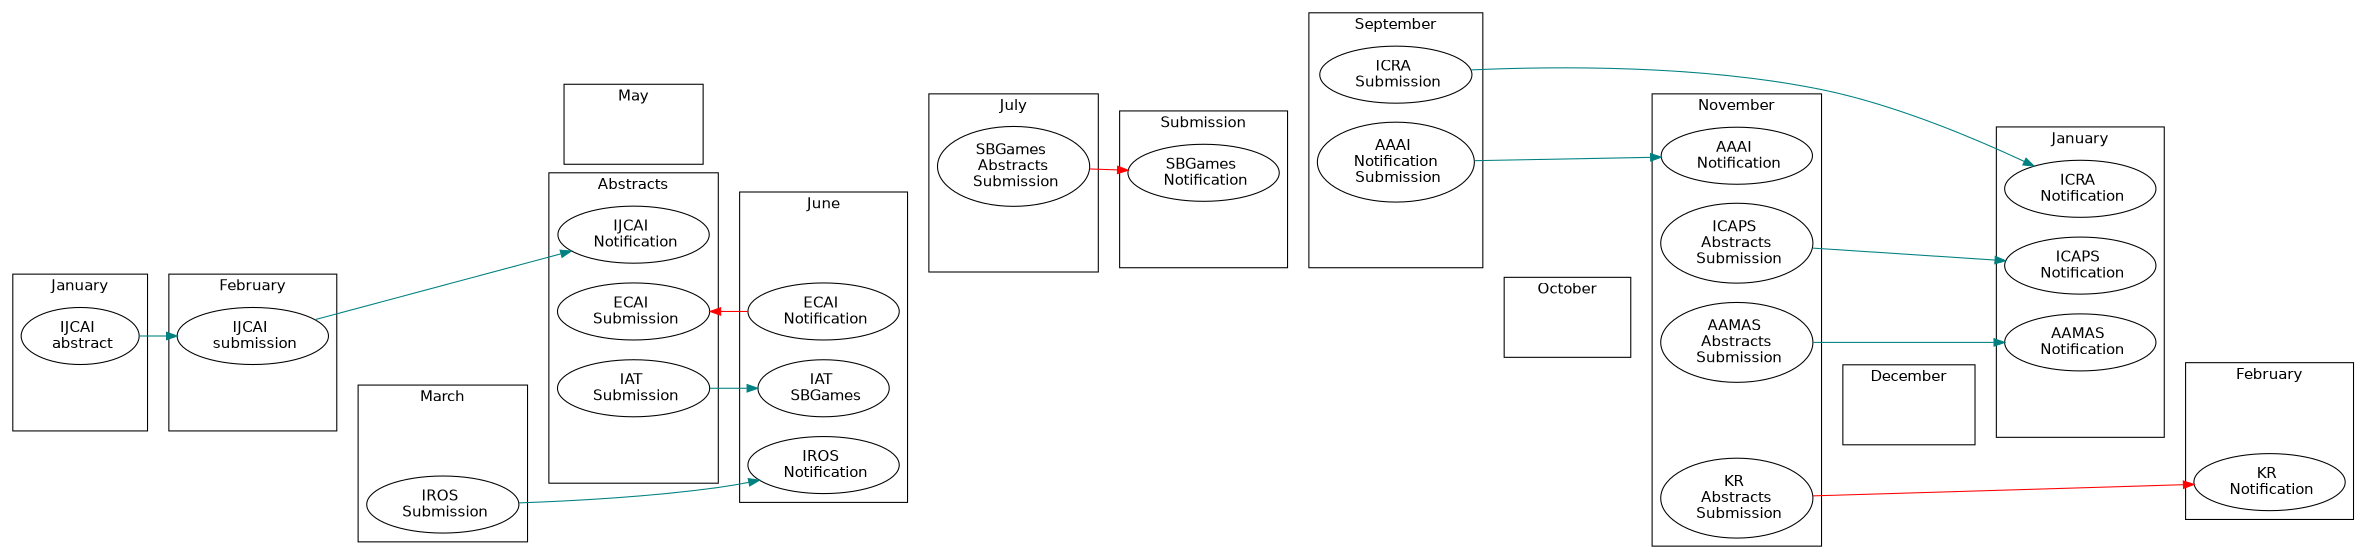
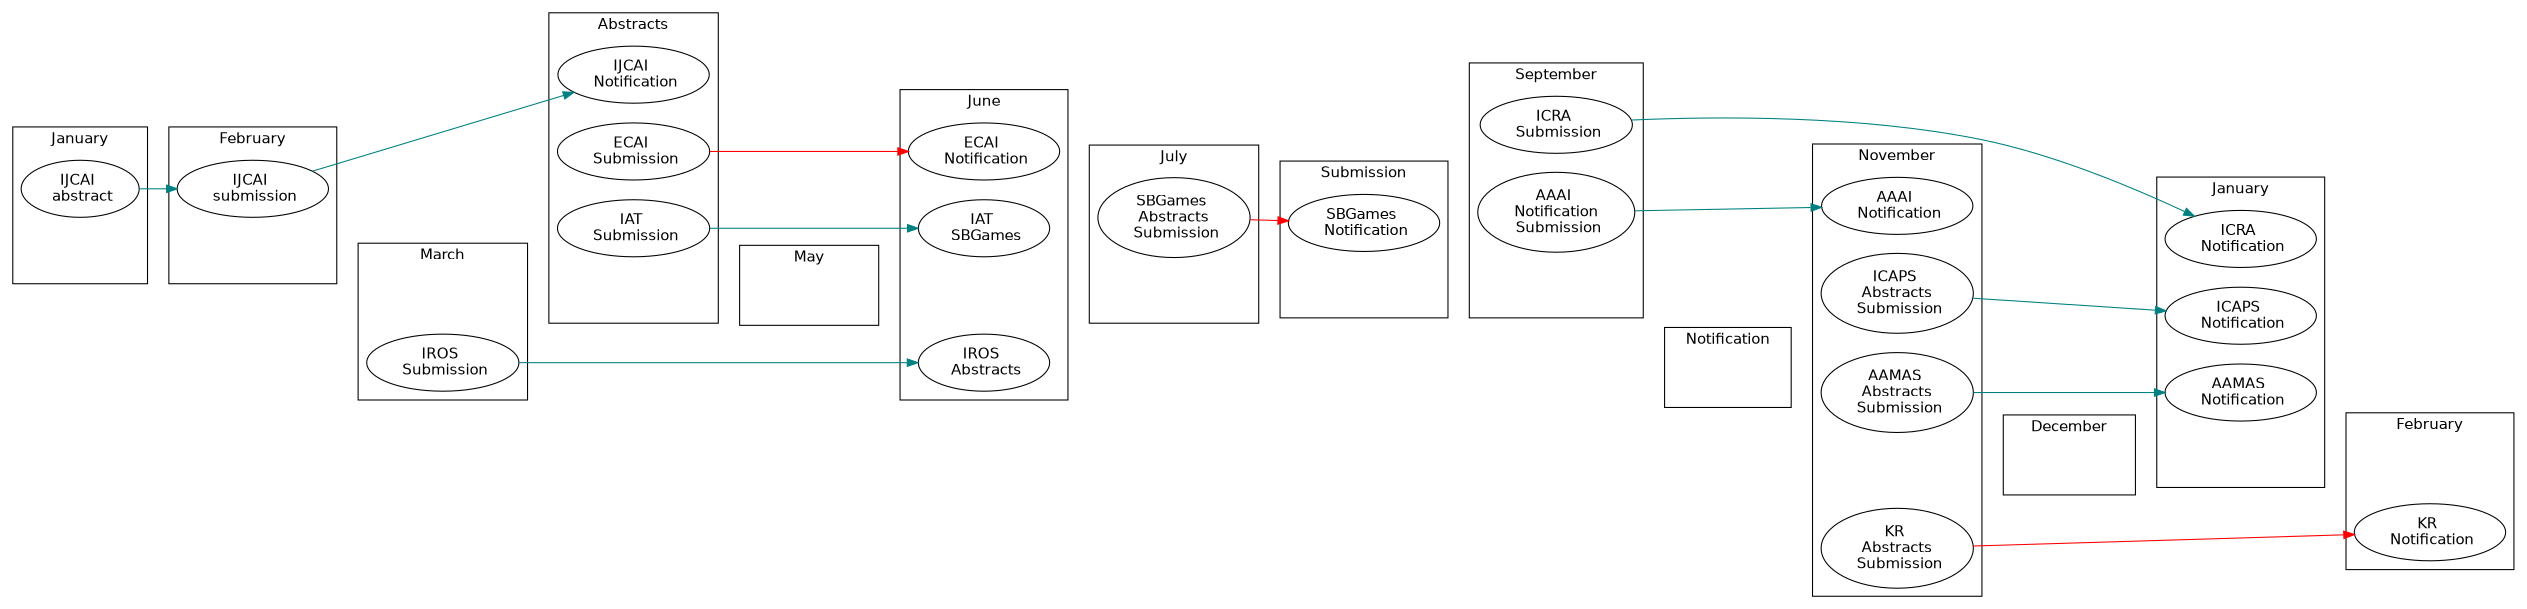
(1567, 290) -> (1728, 340)
(733, 311) -> (804, 151)
(824, 465) -> (984, 363)
